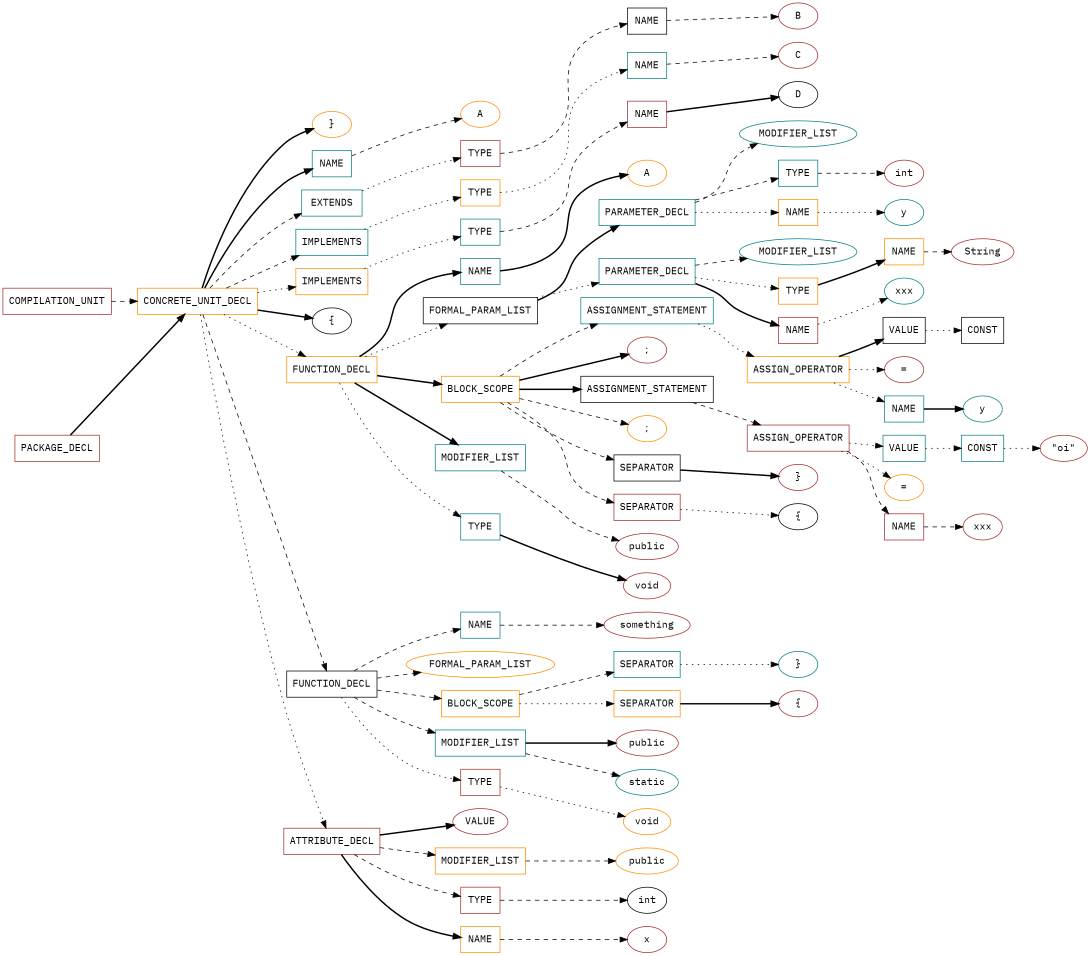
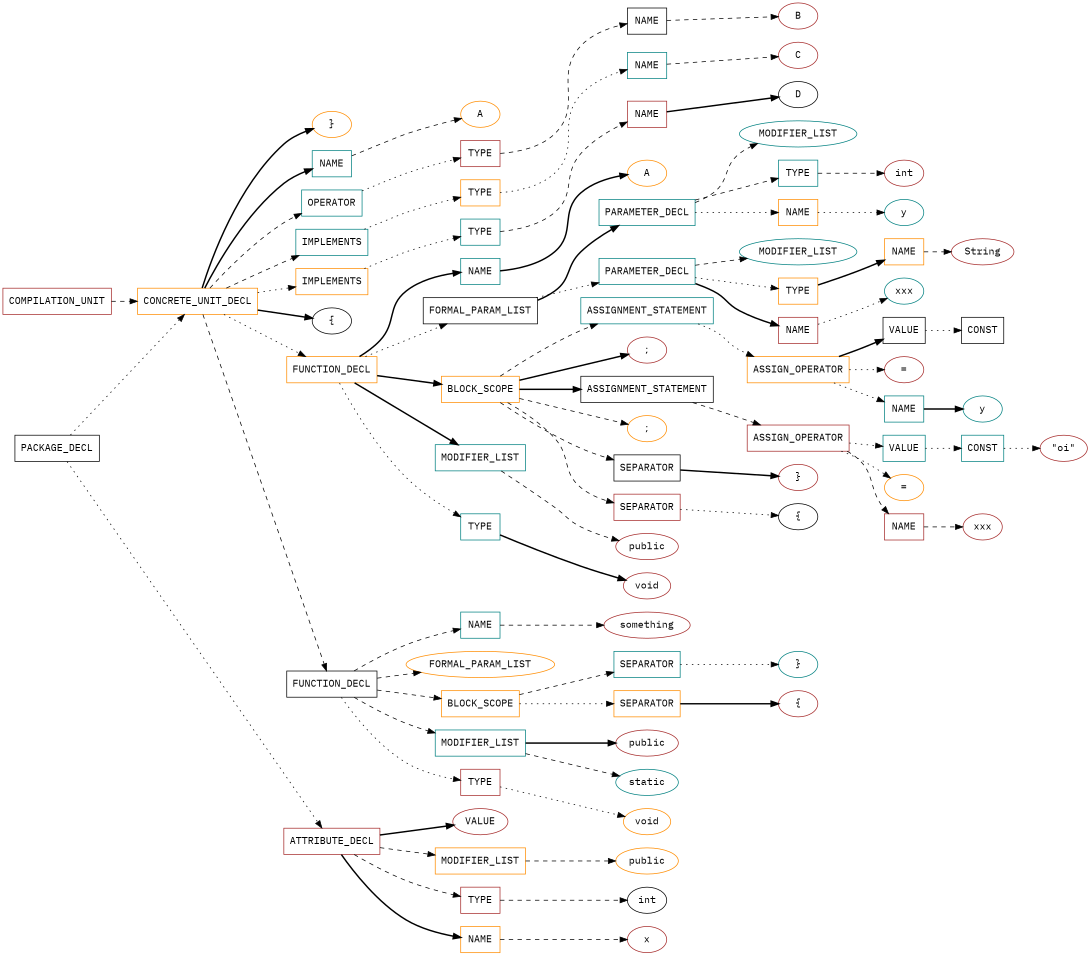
(332, 203) -> (332, 203)
(125, 377) -> (125, 377)
(57, 448) -> (57, 448)
(251, 571) -> (192, 642)
